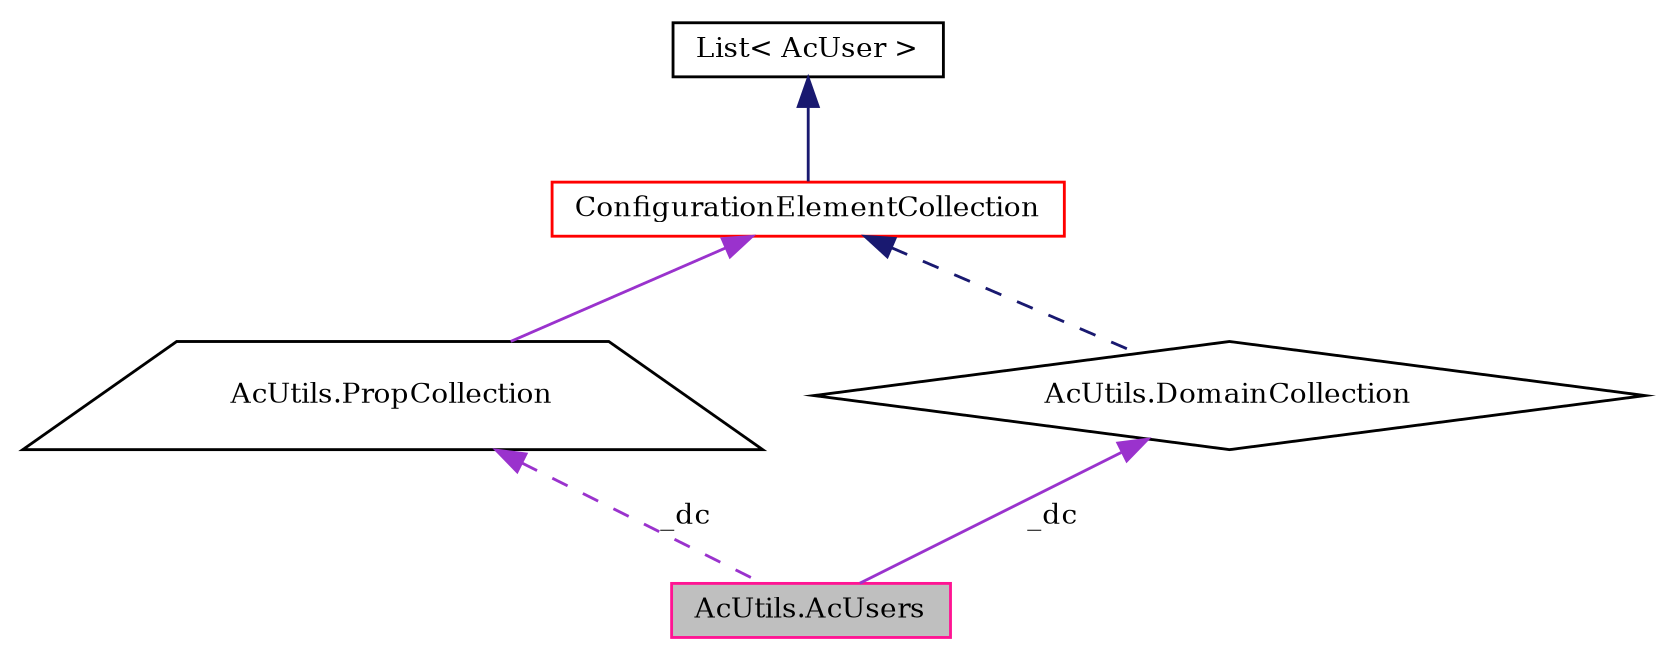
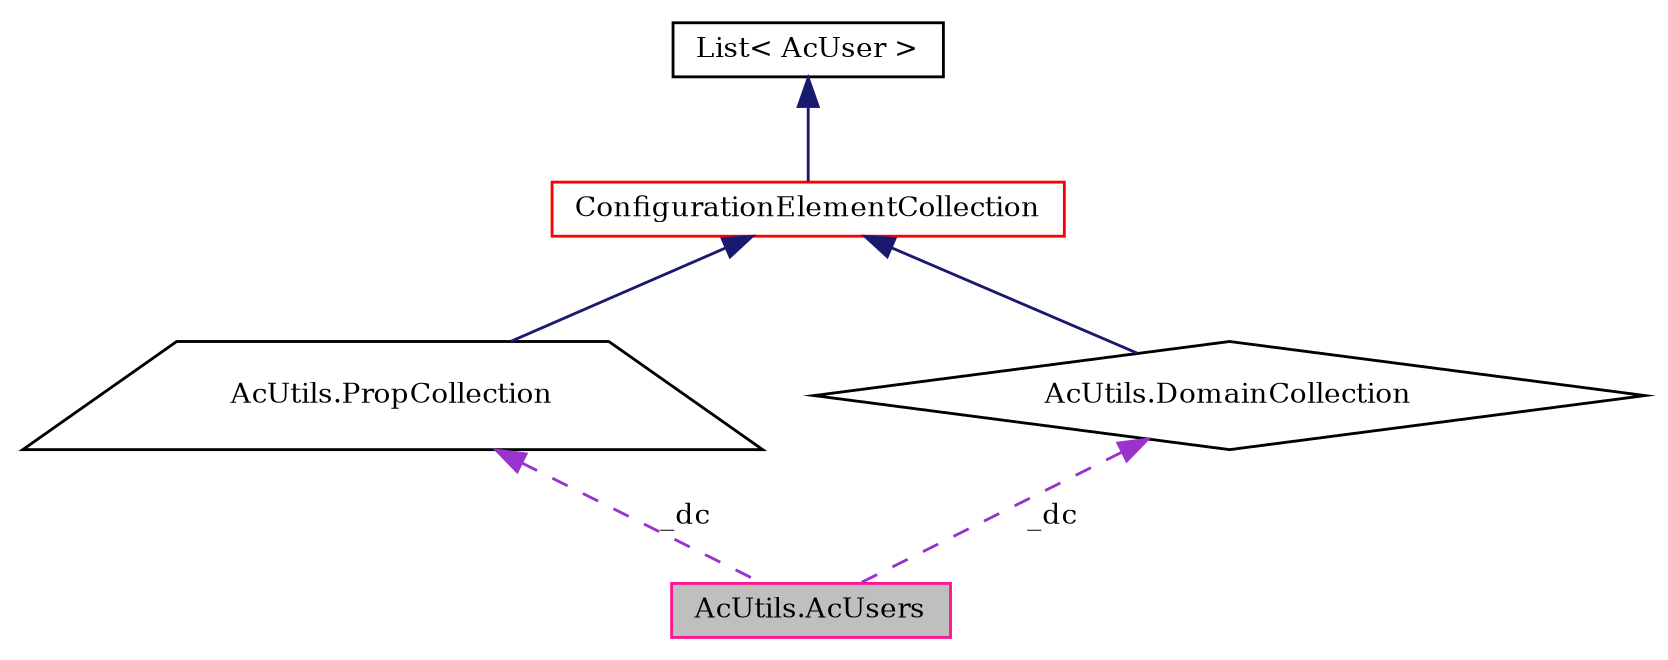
(618, 295) -> (618, 295)
(1014, 300) -> (1014, 300)
(991, 518) -> (991, 518)
